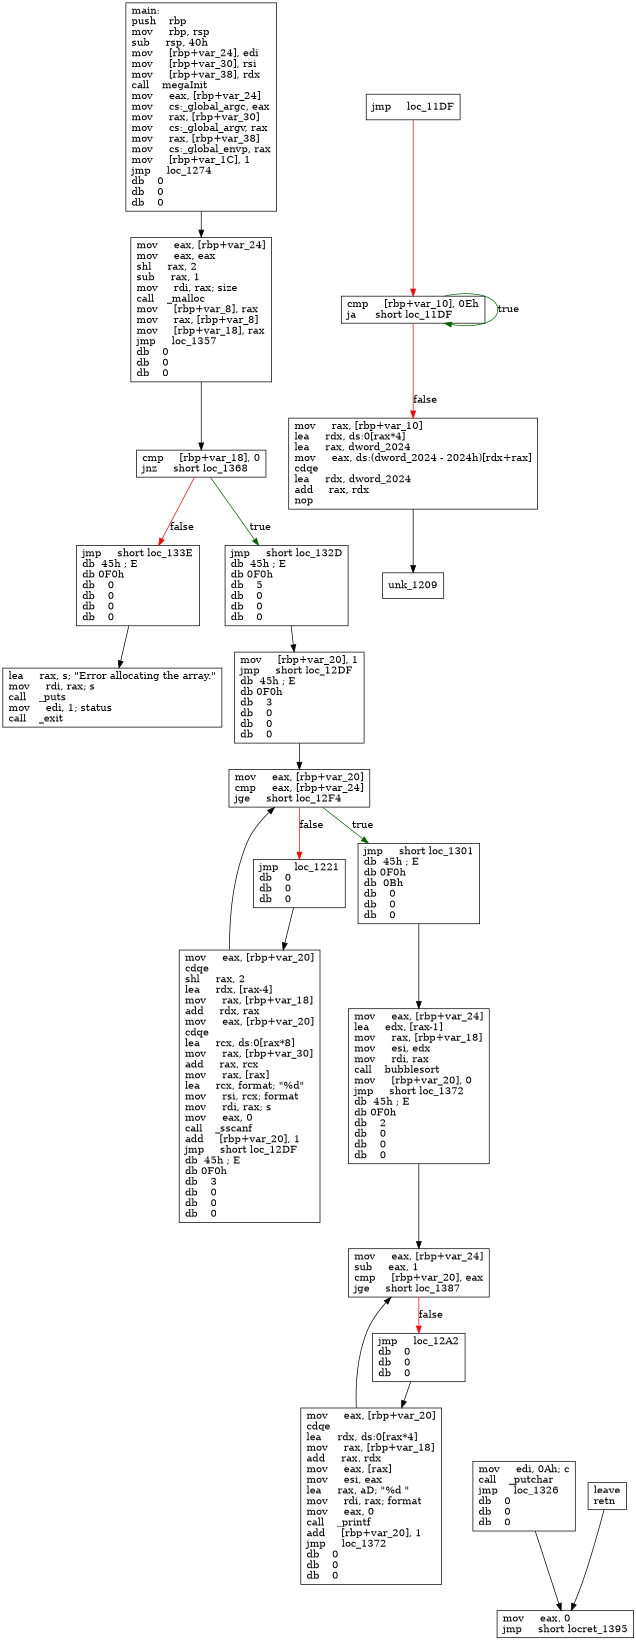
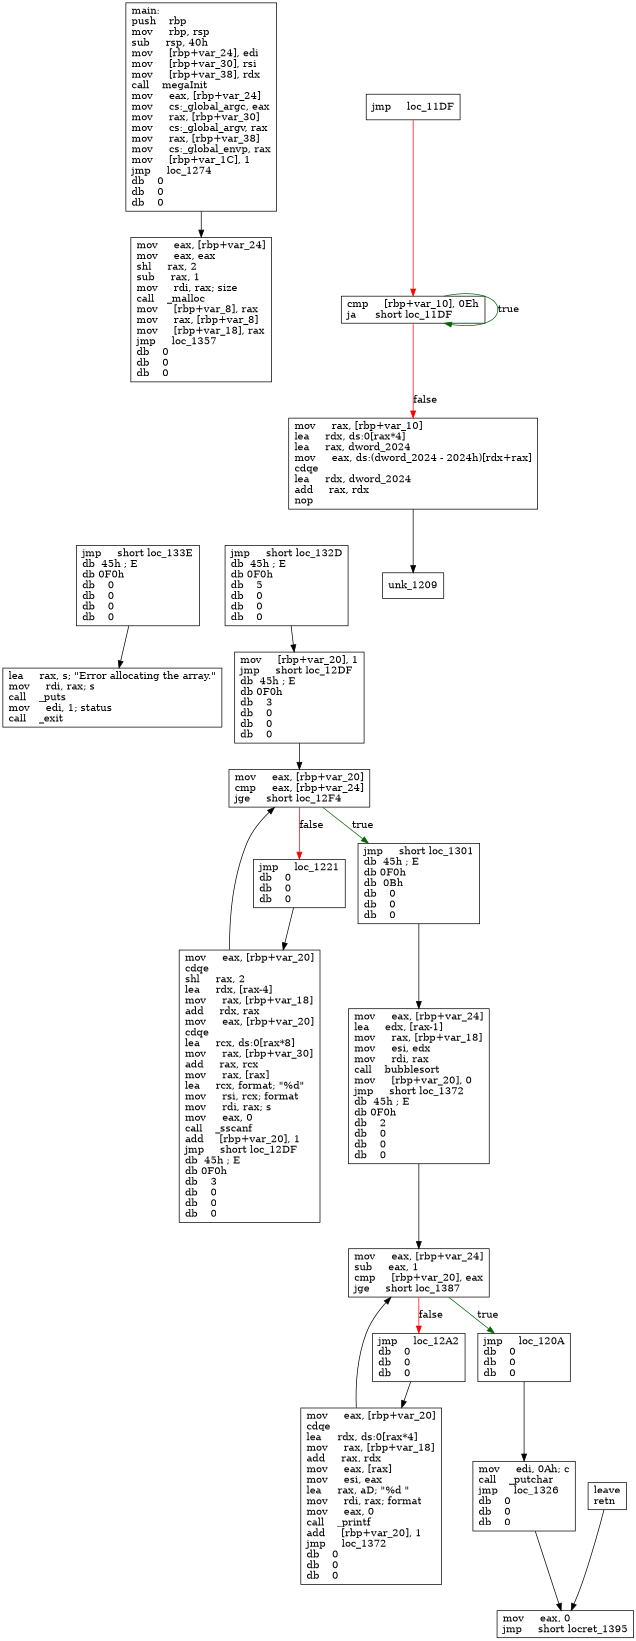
(201, 464) -> none
none -> (524, 1358)
